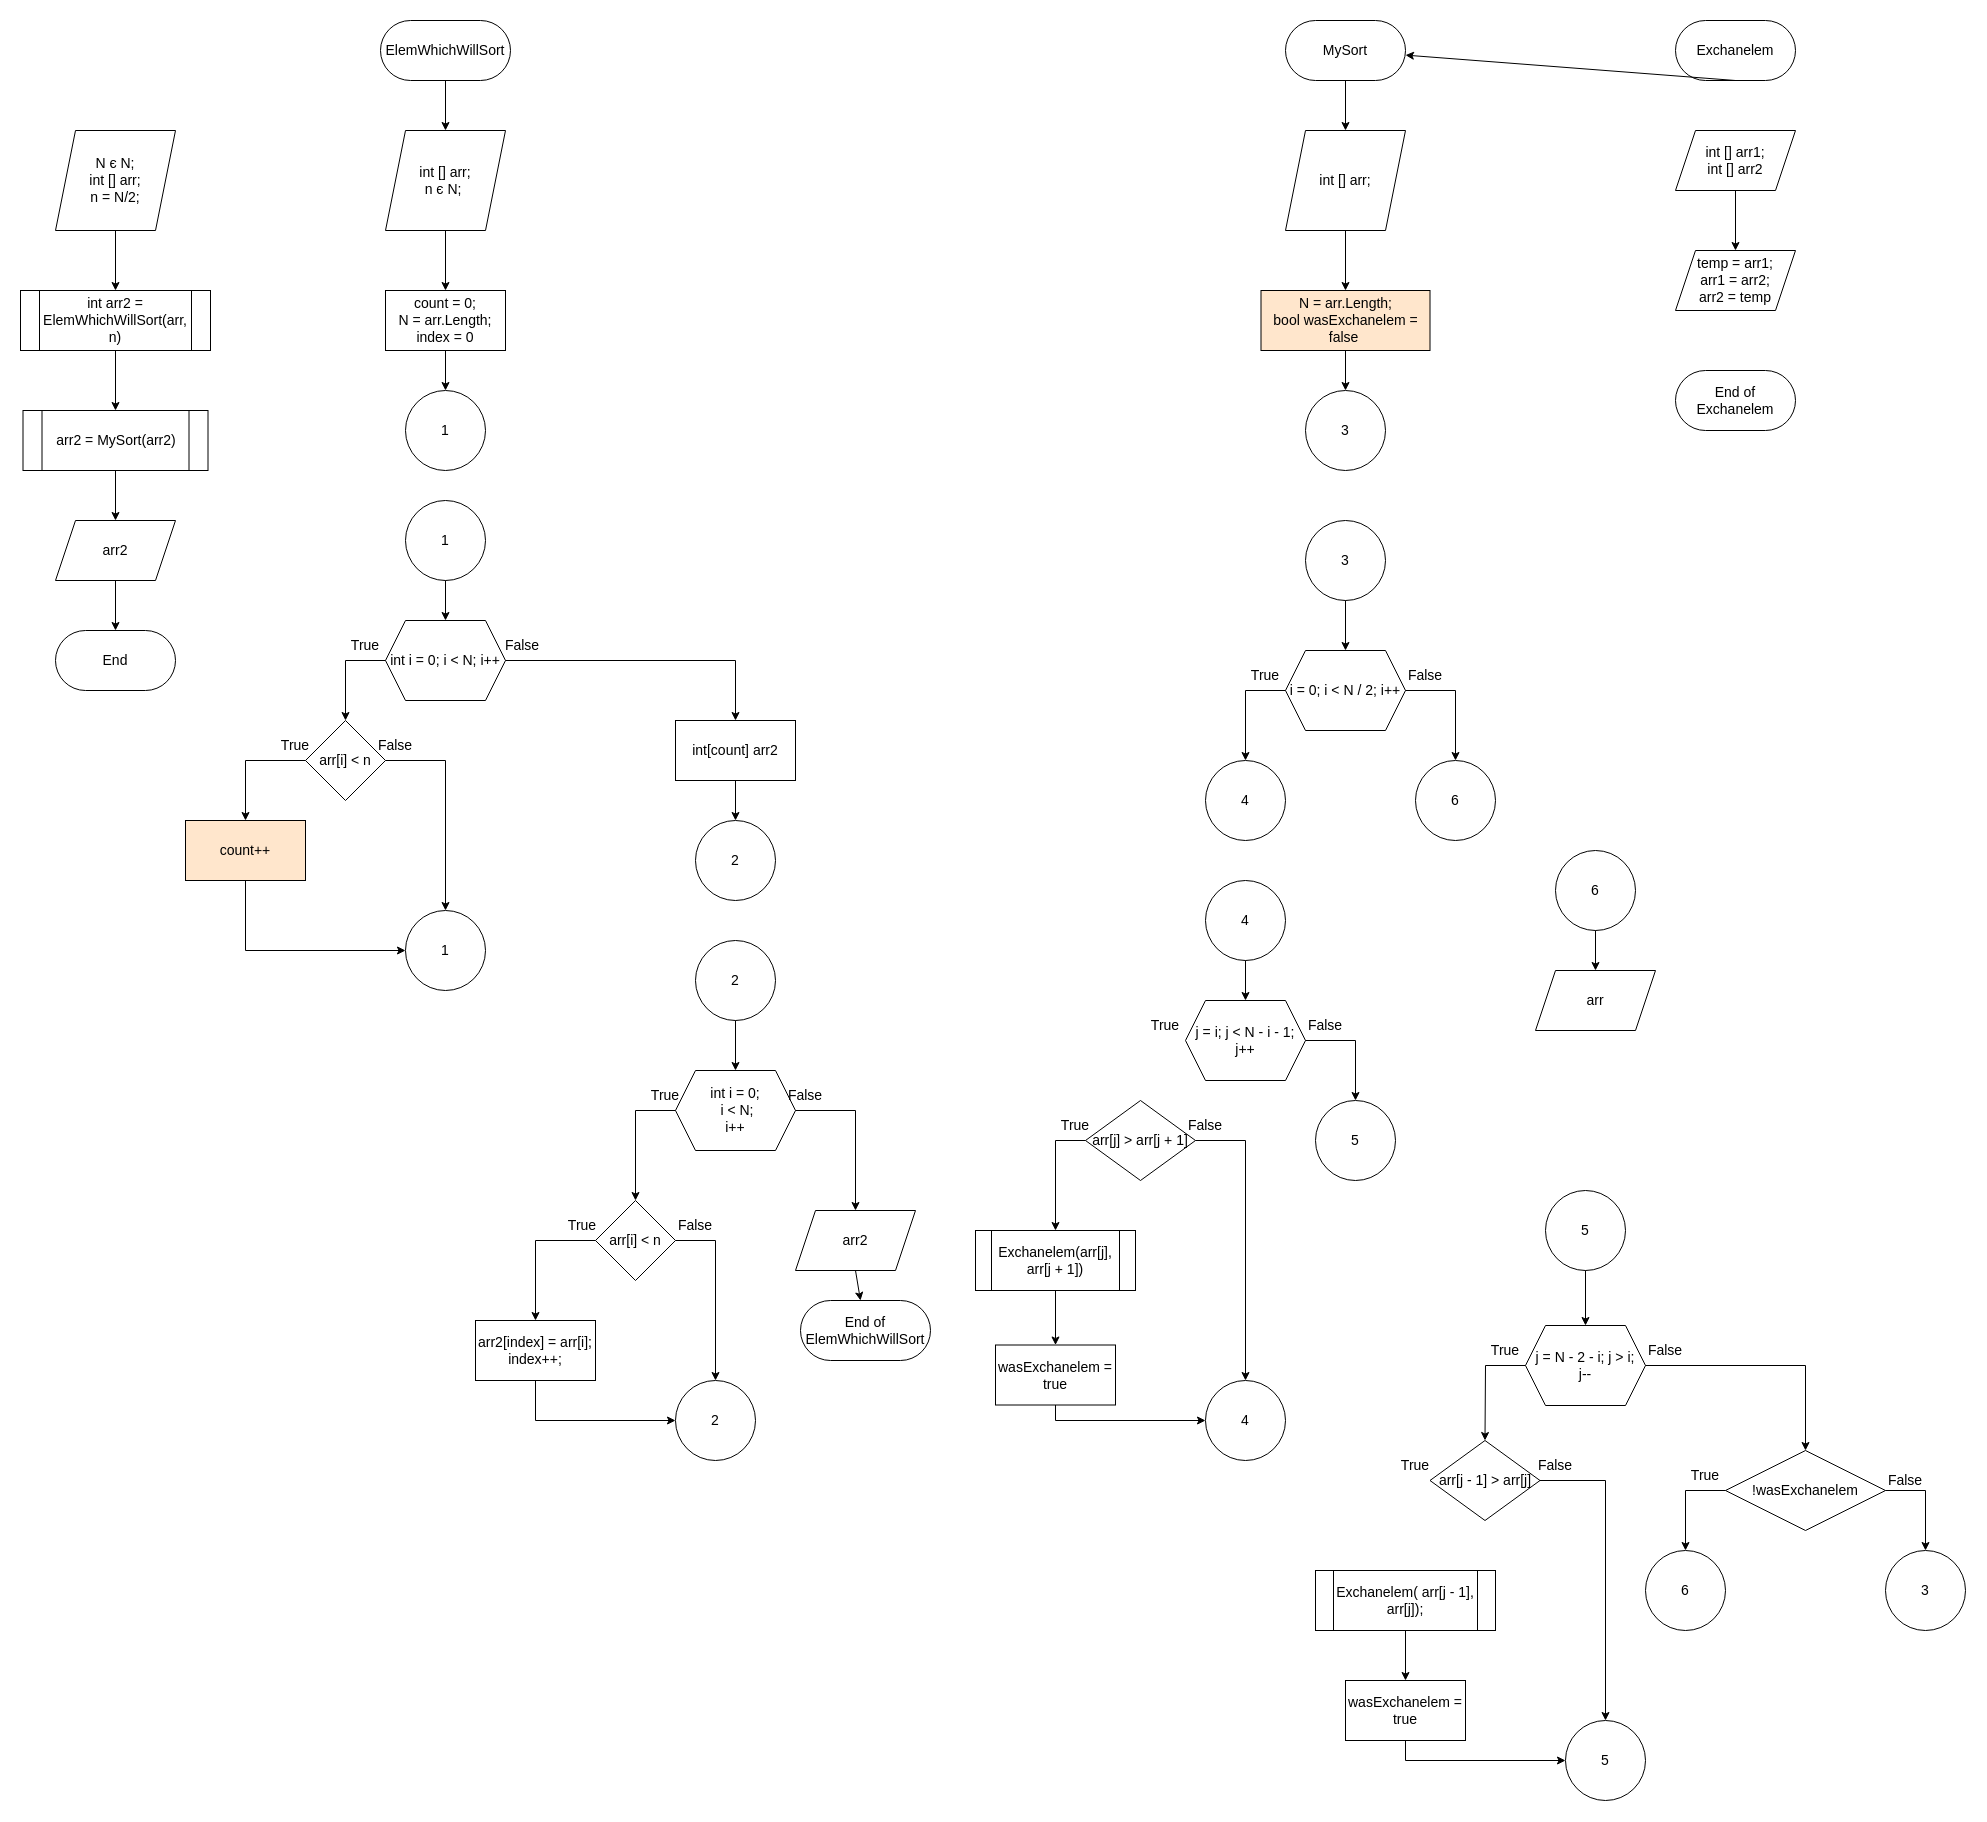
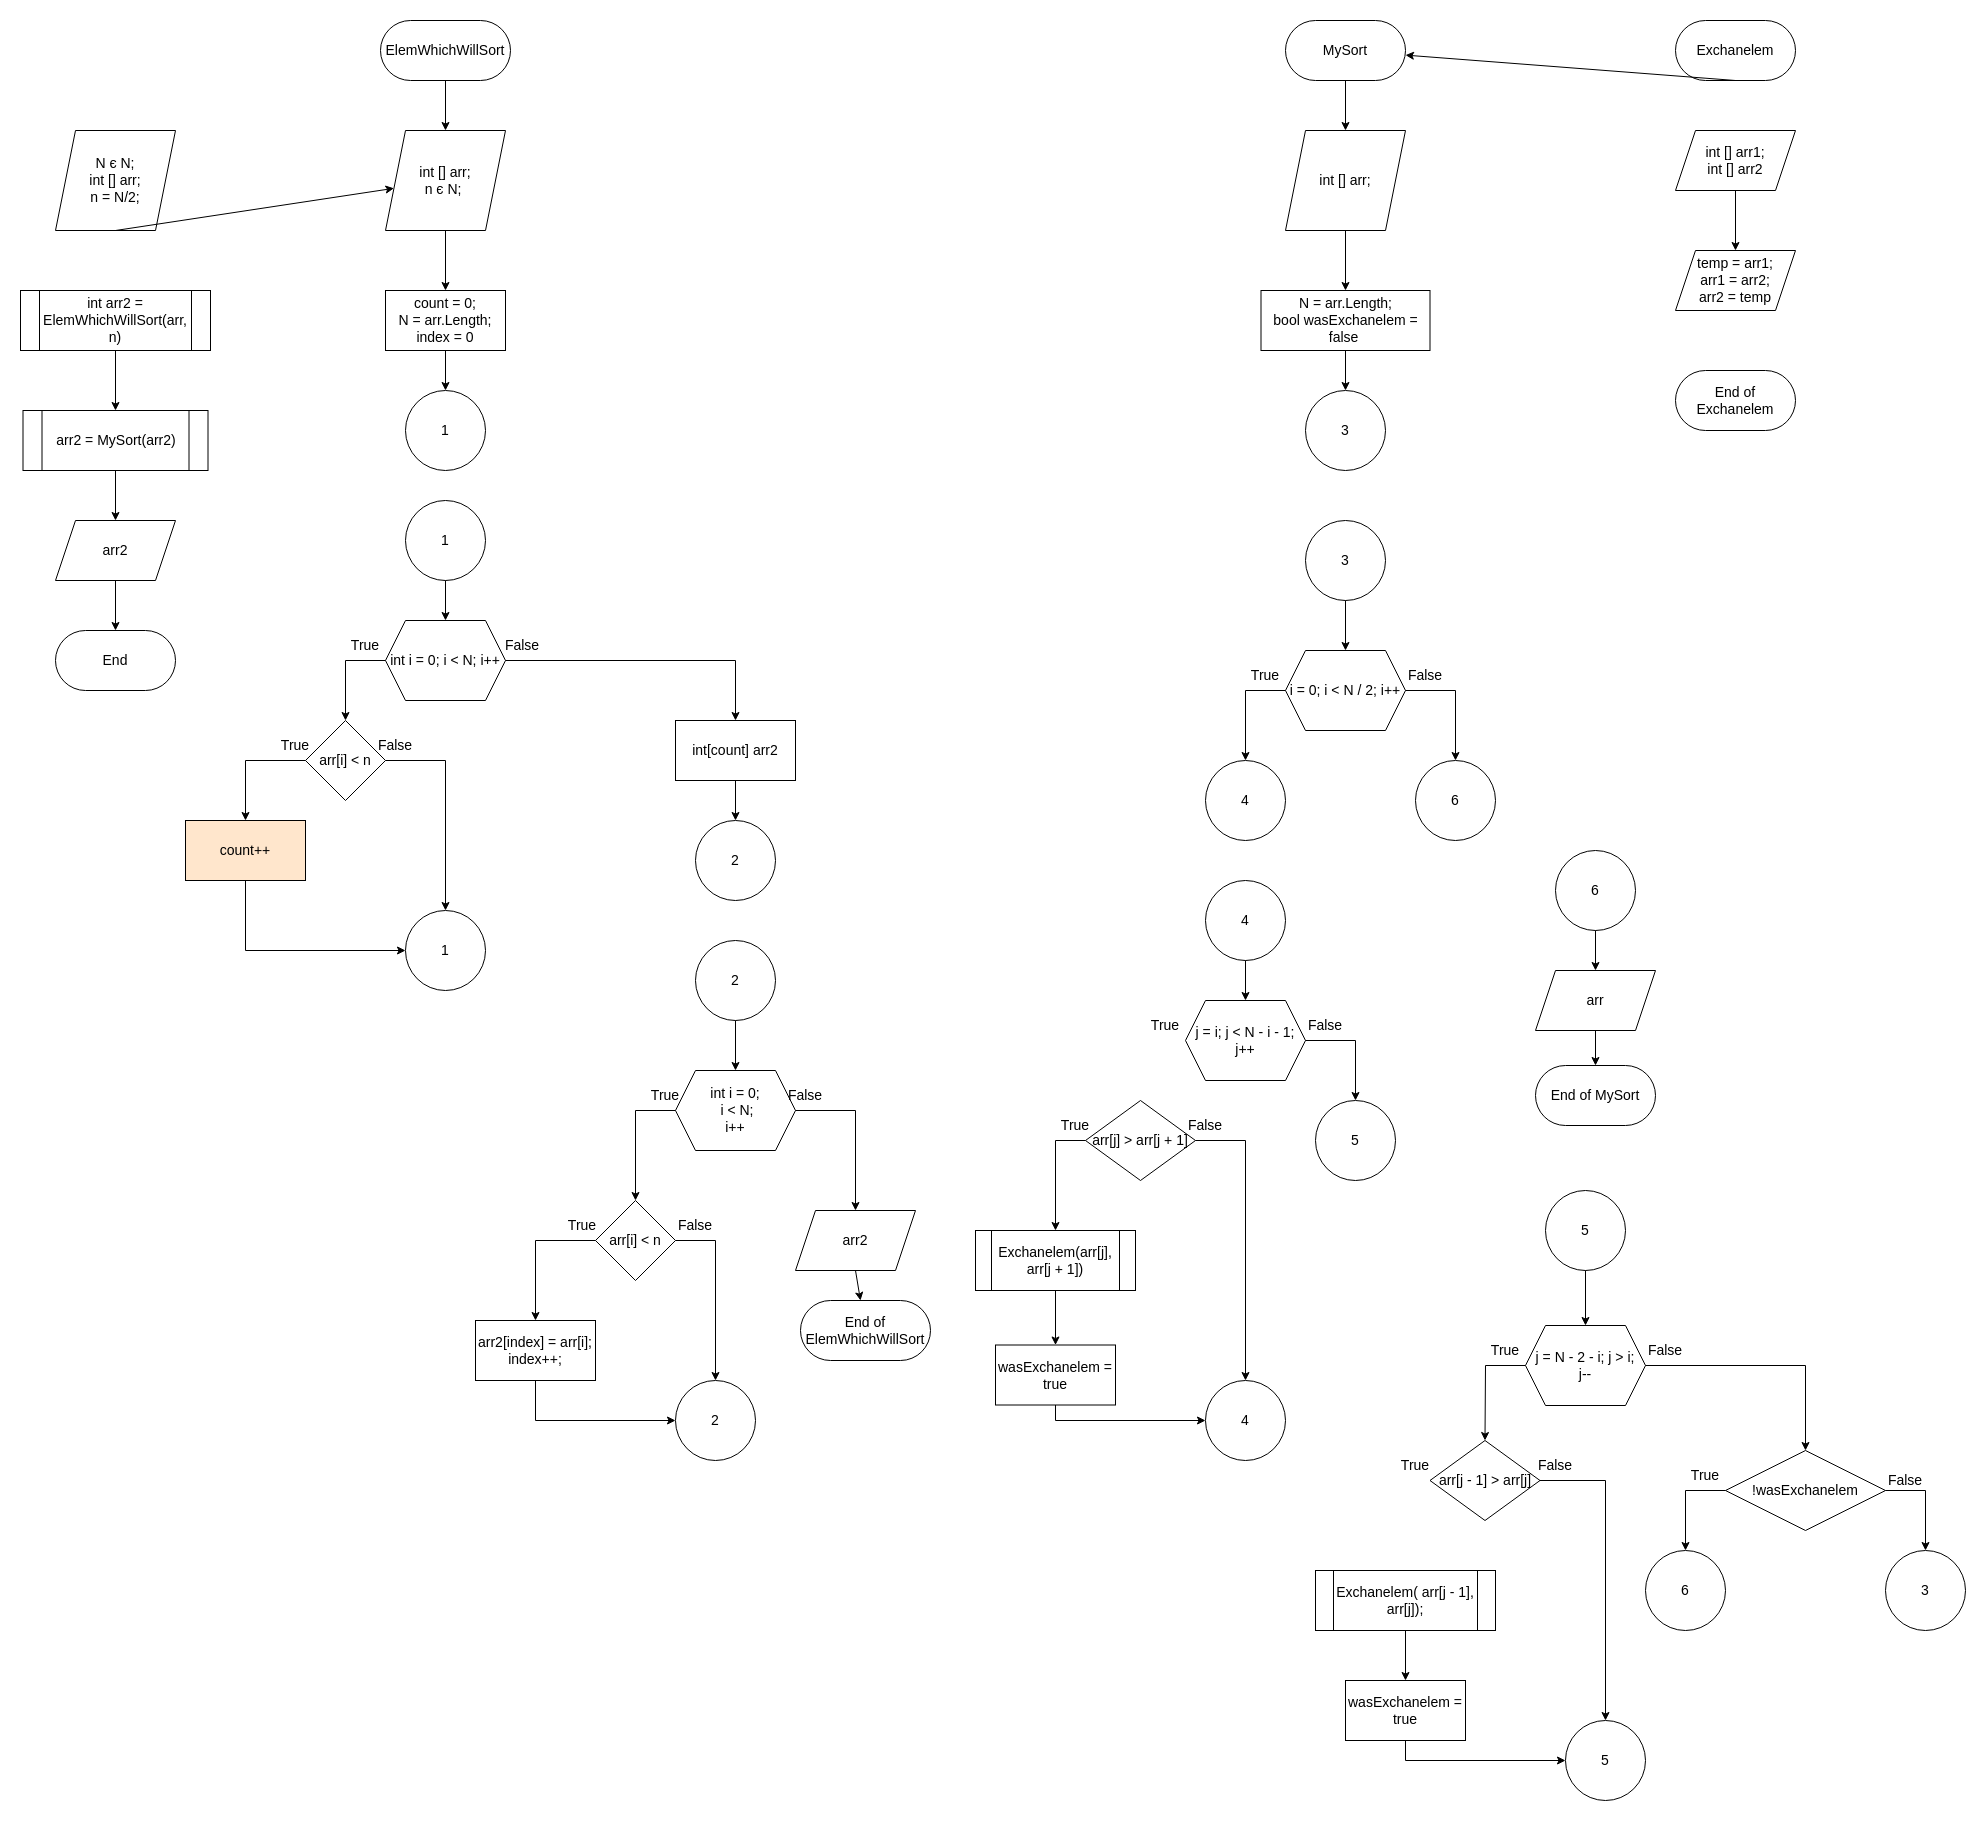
(116, 257) -> (251, 210)
(1346, 321) -> (1346, 321)
none -> (1596, 1045)
none -> (1596, 1096)
